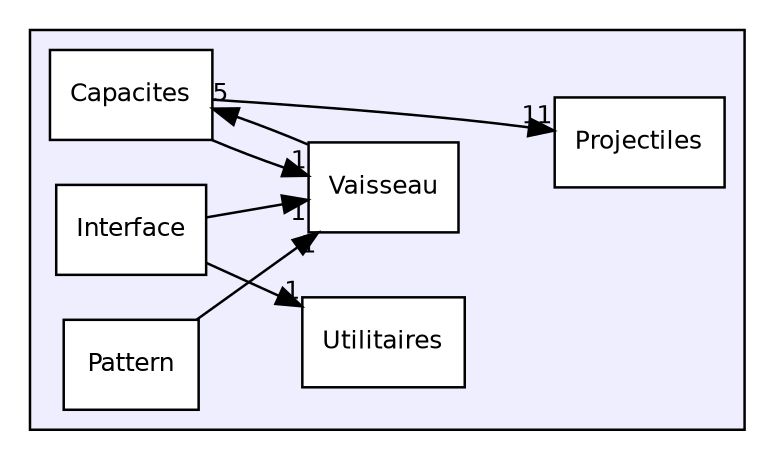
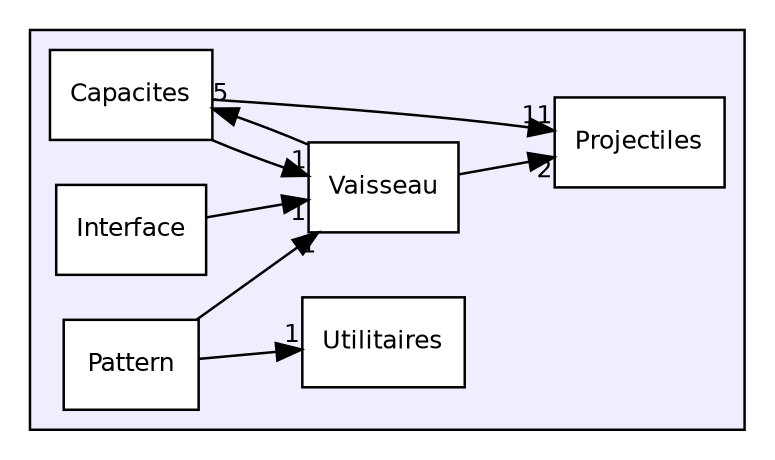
none -> (494, 168)
(232, 275) -> (237, 355)
